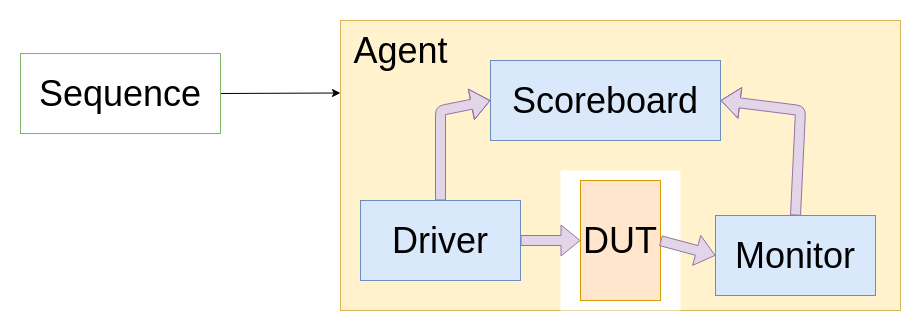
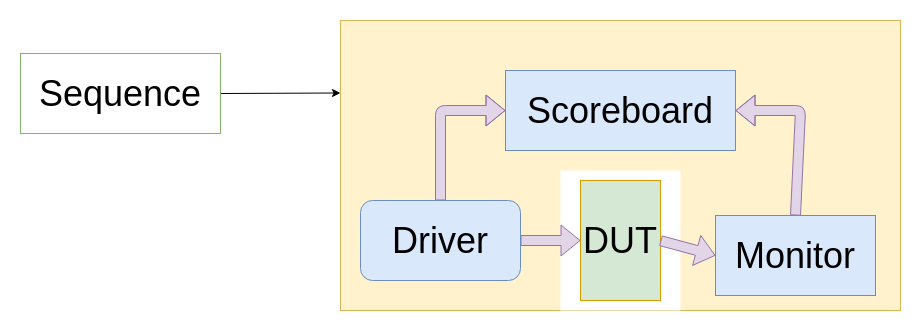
(401, 51) -> none
(606, 101) -> (621, 111)
(441, 241) -> (441, 241)
(621, 241) -> (621, 241)
